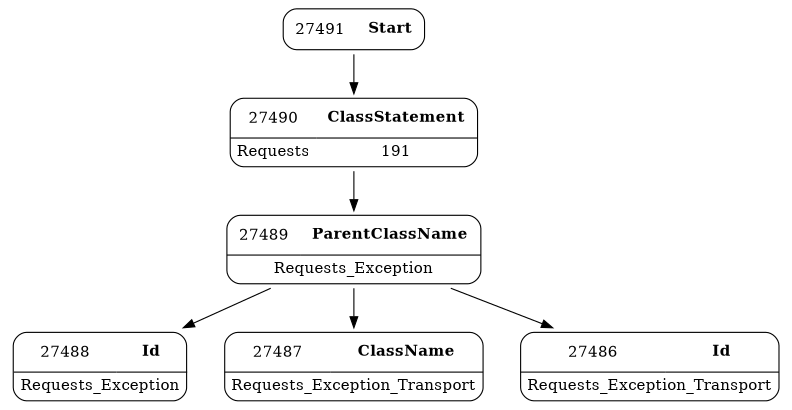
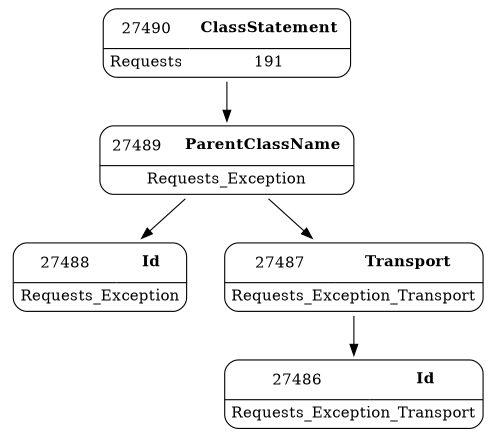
(354, 29) -> none
(496, 306) -> (354, 330)
(406, 351) -> (409, 262)
